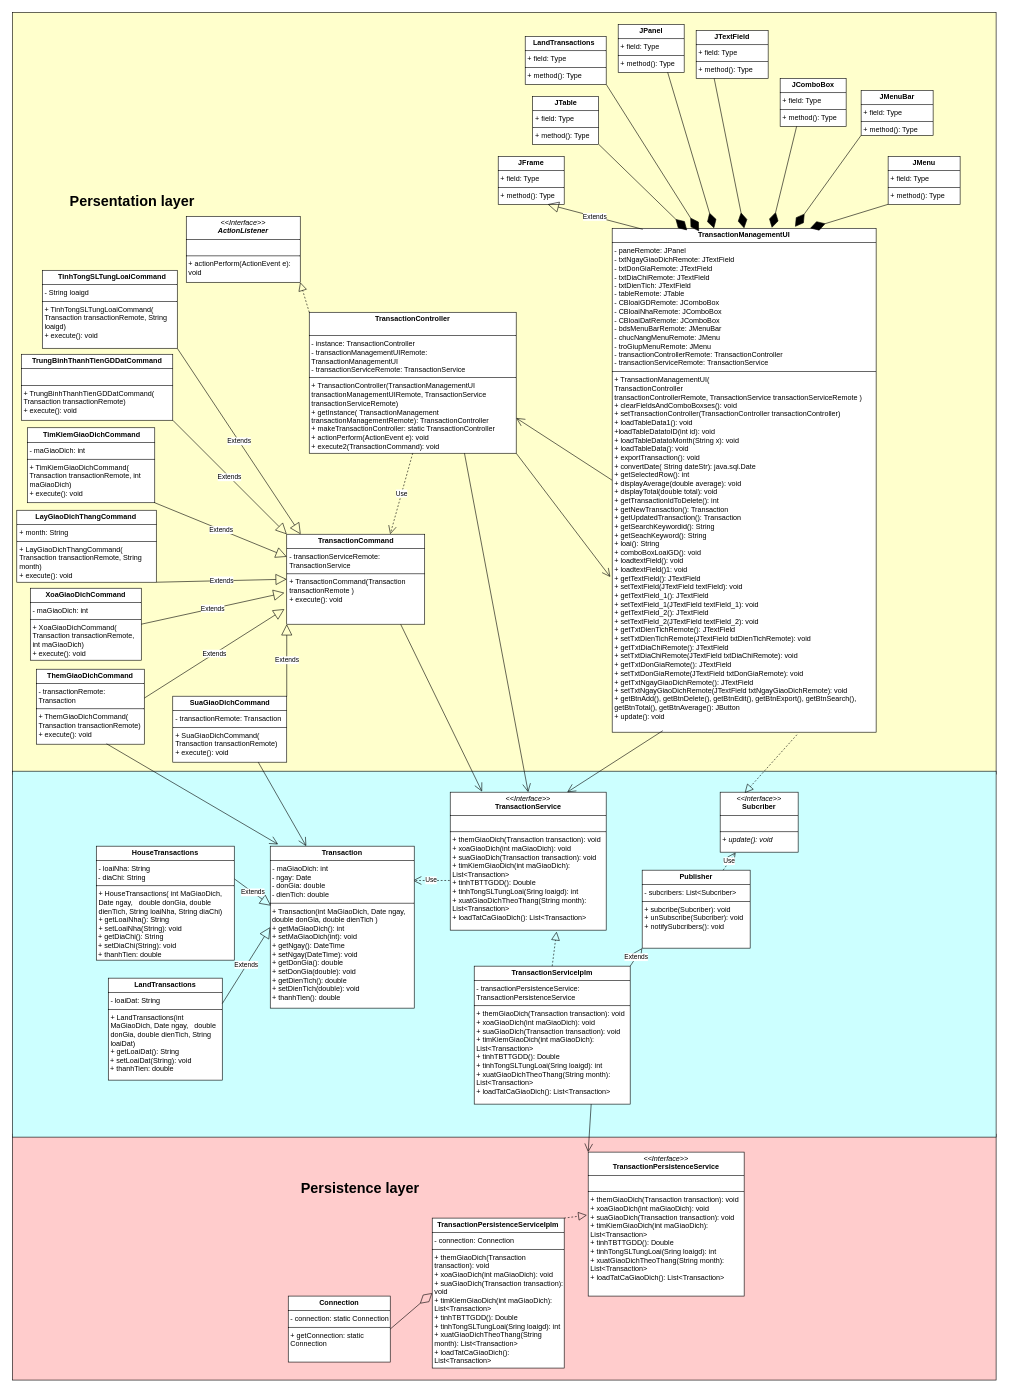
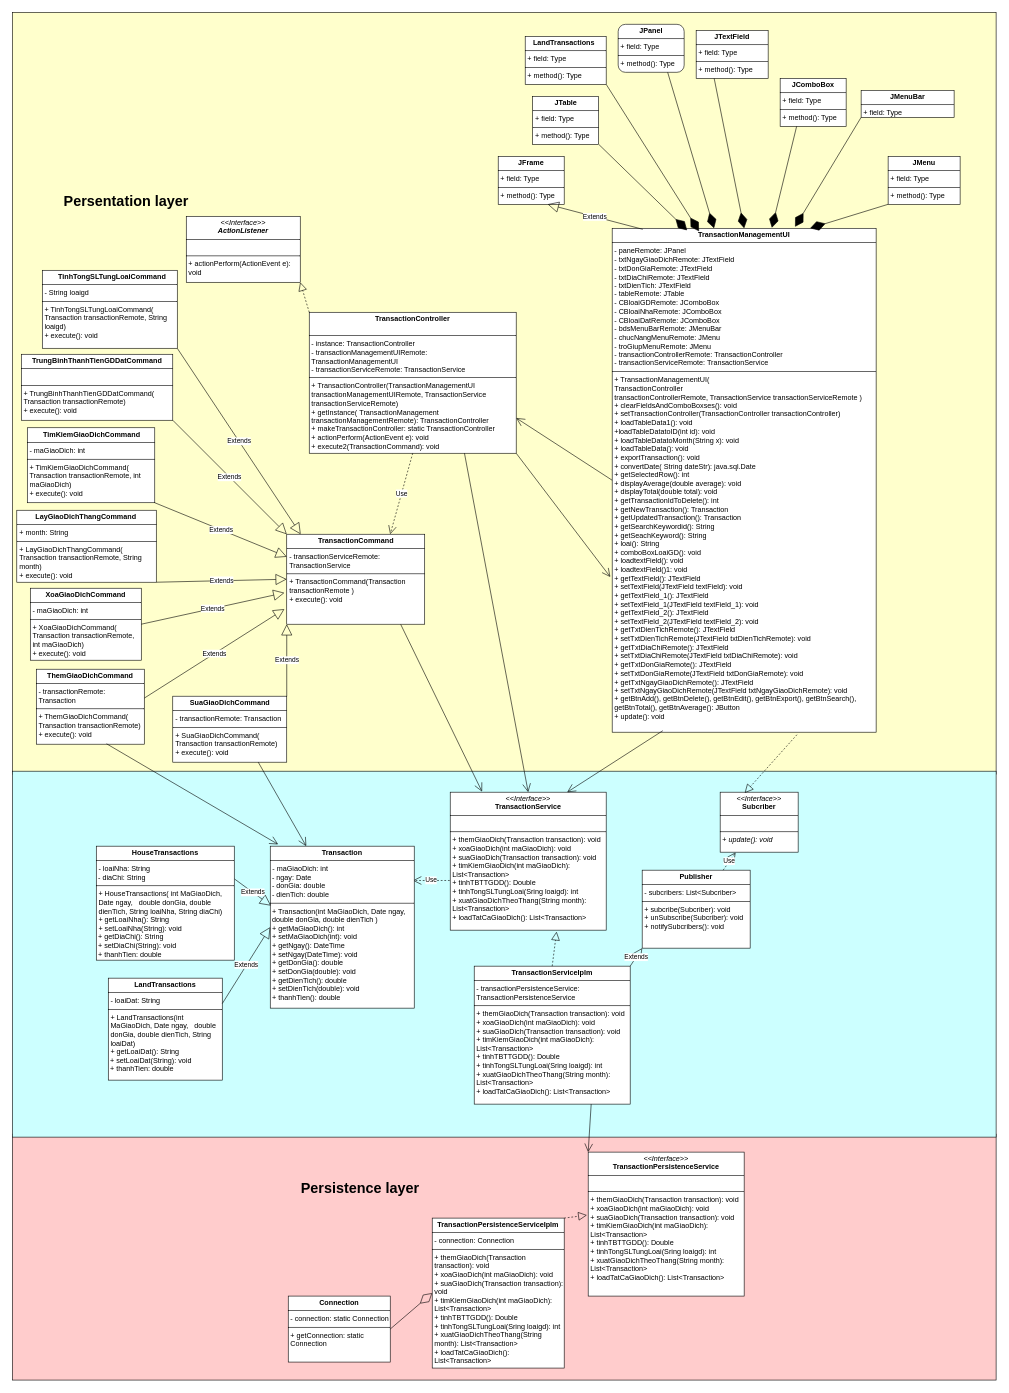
(651, 48) -> (651, 48)
(897, 113) -> (908, 104)
(132, 201) -> (126, 201)
